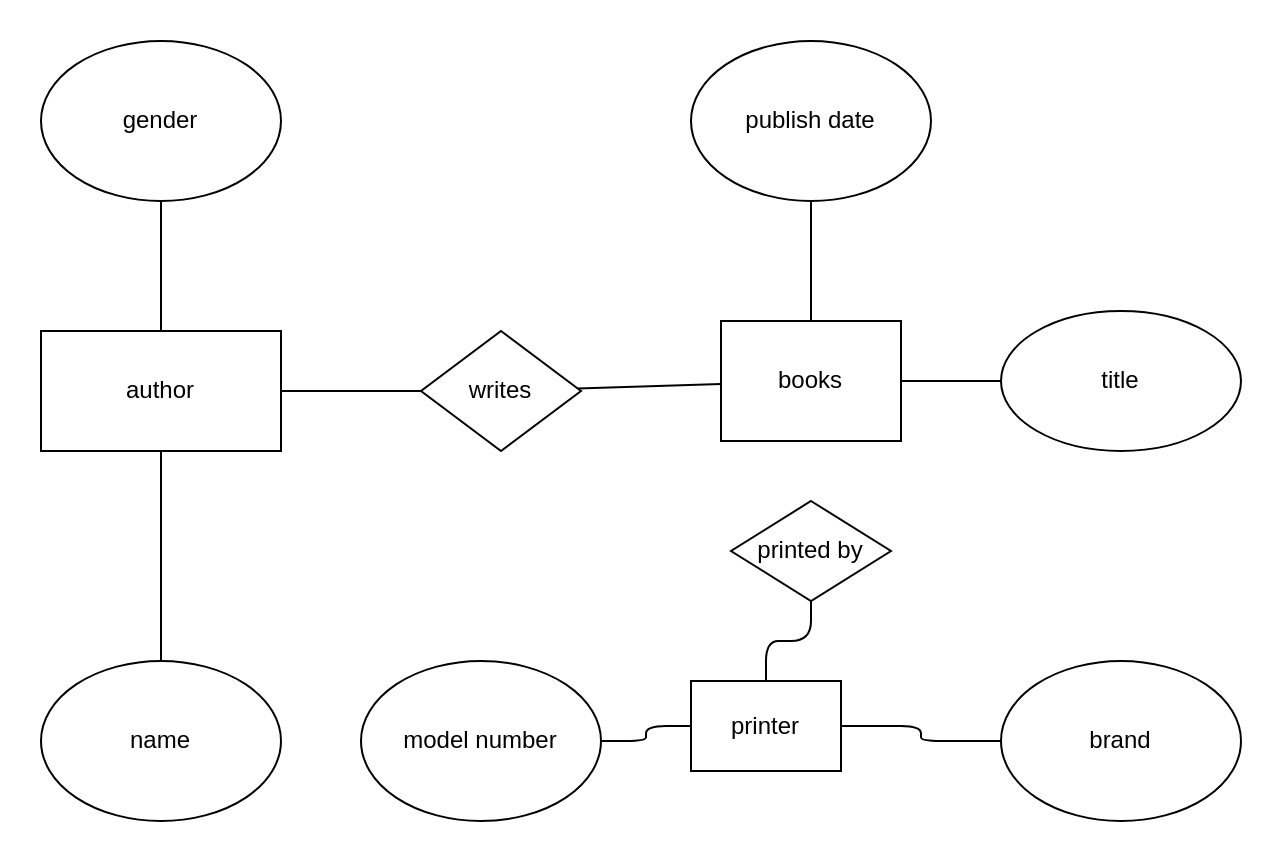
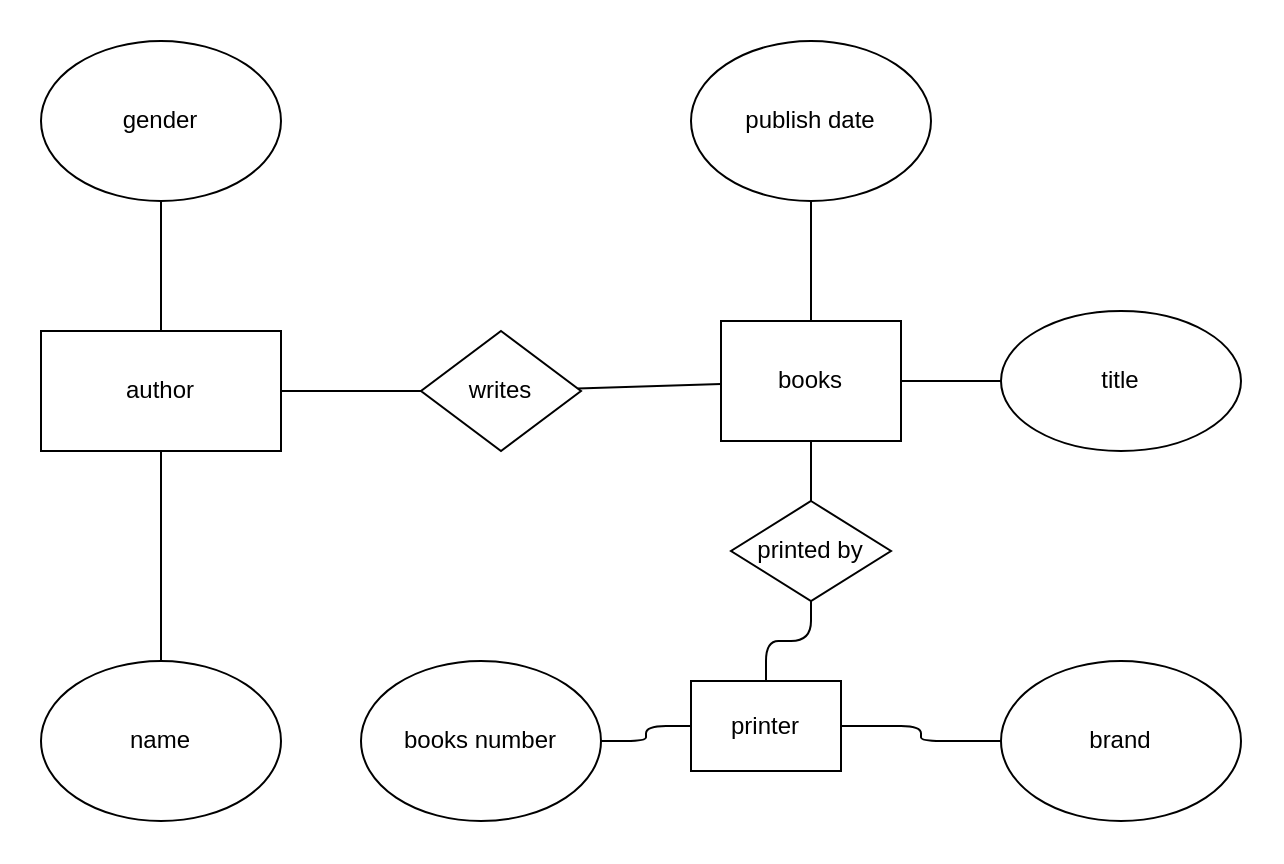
none -> (811, 468)
(481, 741) -> (481, 741)
